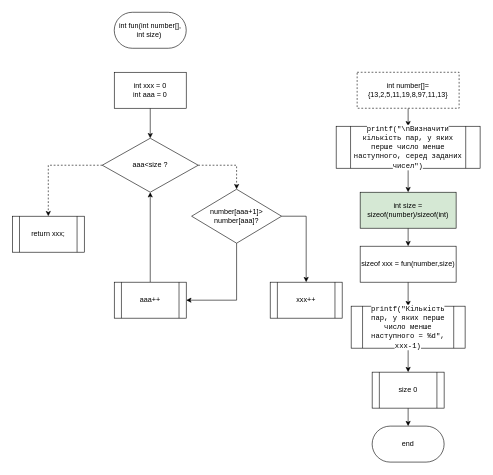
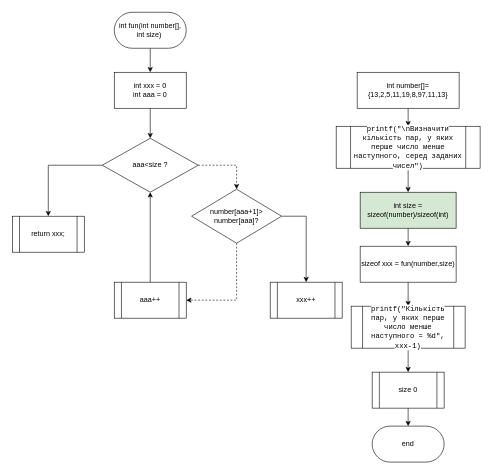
none -> (150, 66)
(408, 90) -> (408, 90)
(51, 165) -> (51, 165)
(237, 294) -> (237, 294)
